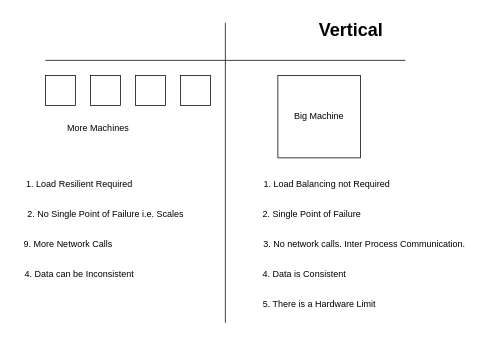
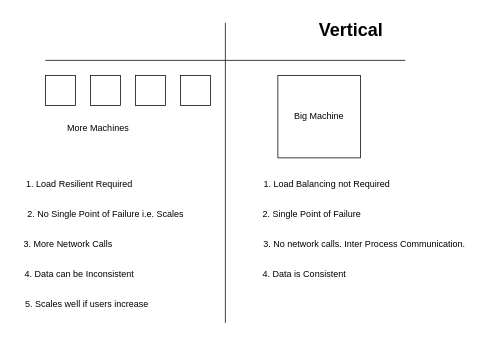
(68, 244) -> (68, 244)
none -> (87, 304)
(319, 304) -> none
